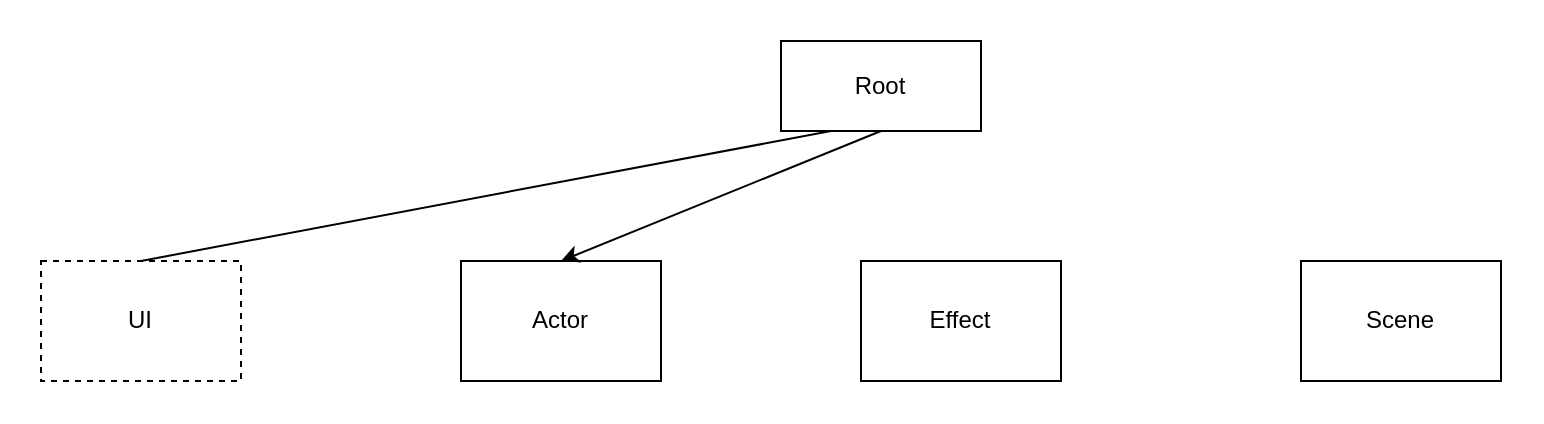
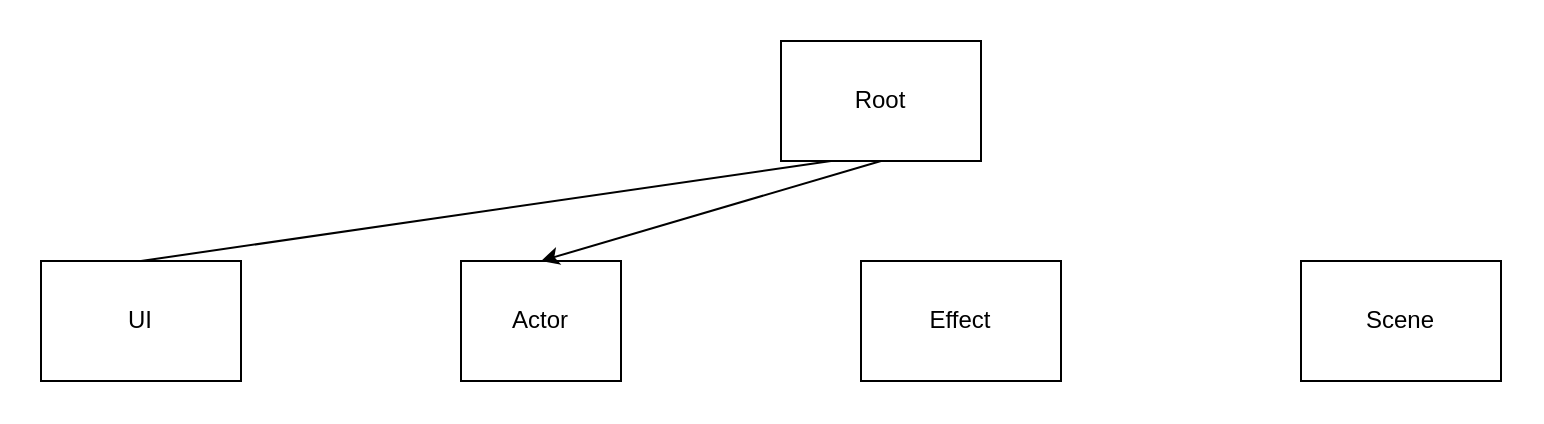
(881, 86) -> (881, 101)
(141, 321) -> (141, 321)
(561, 321) -> (541, 321)
